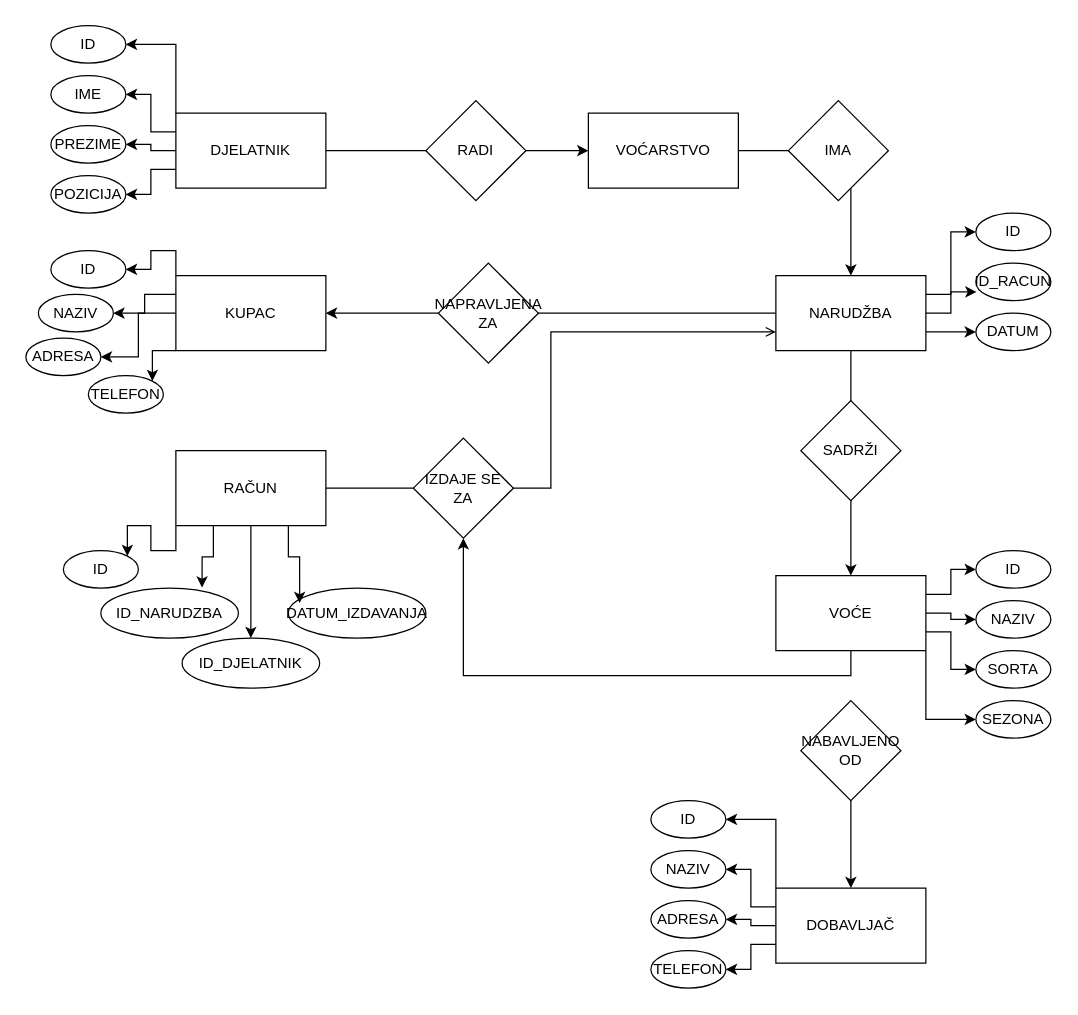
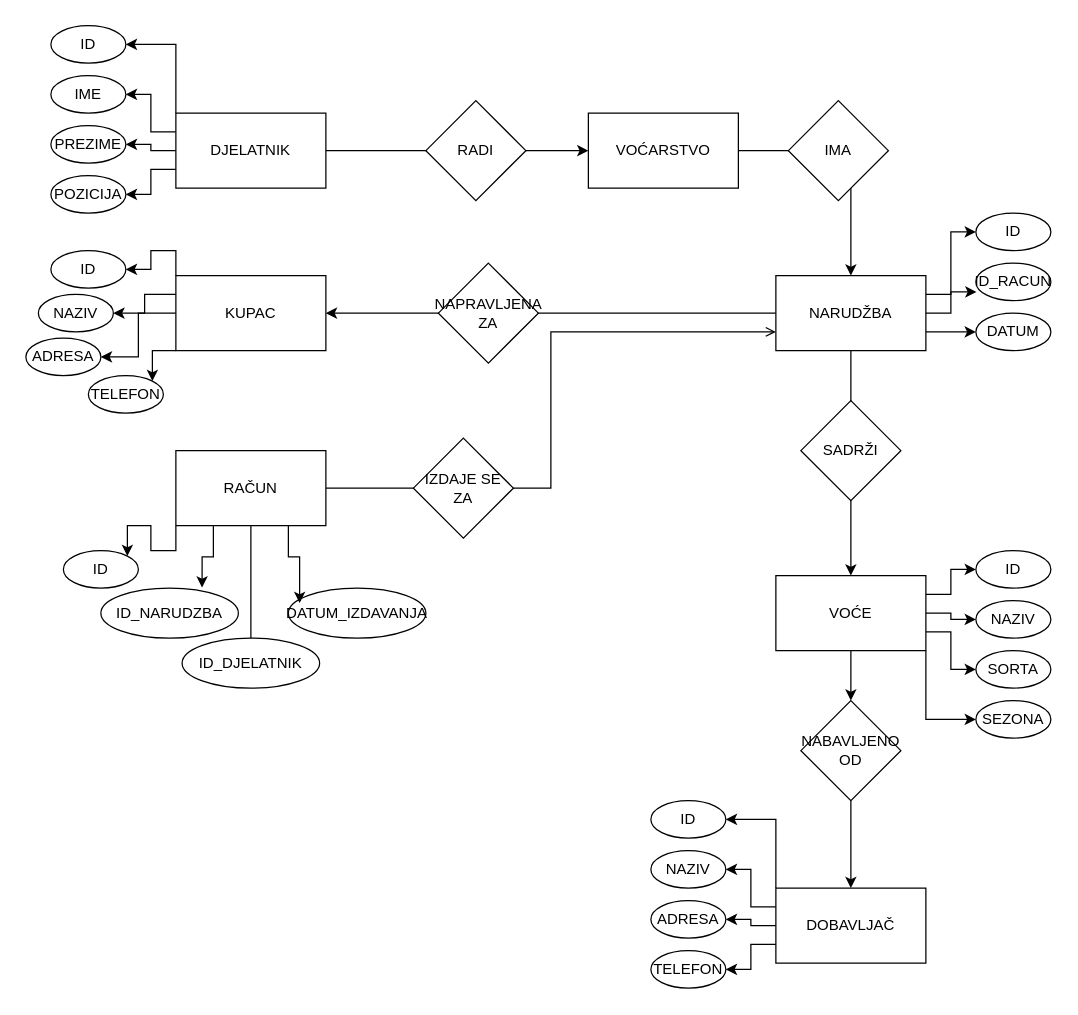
(251, 628) -> (251, 631)
(594, 676) -> (851, 683)
